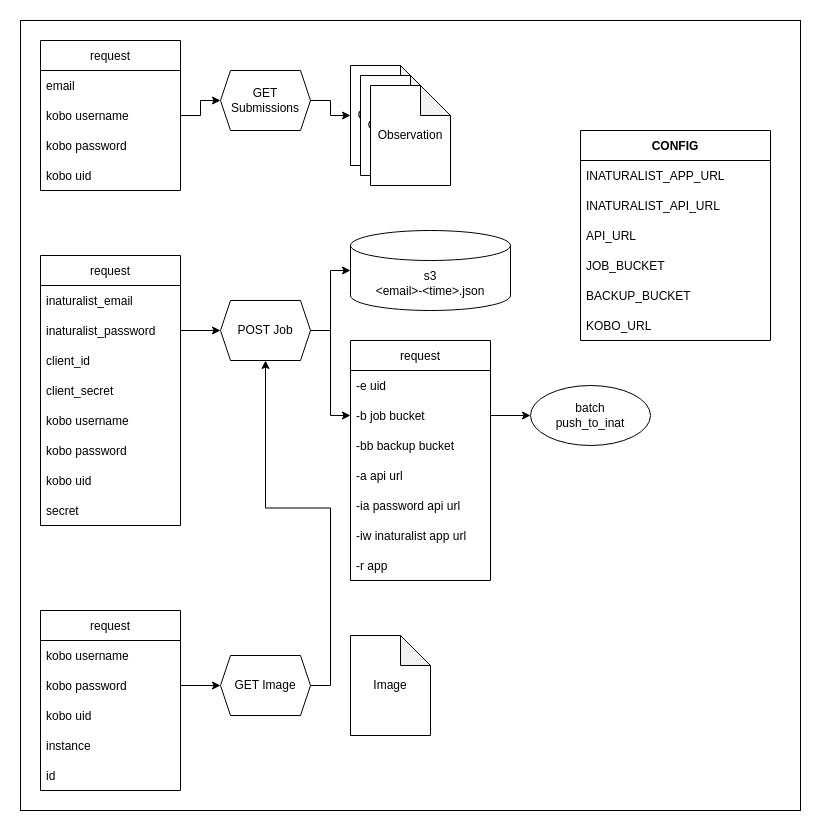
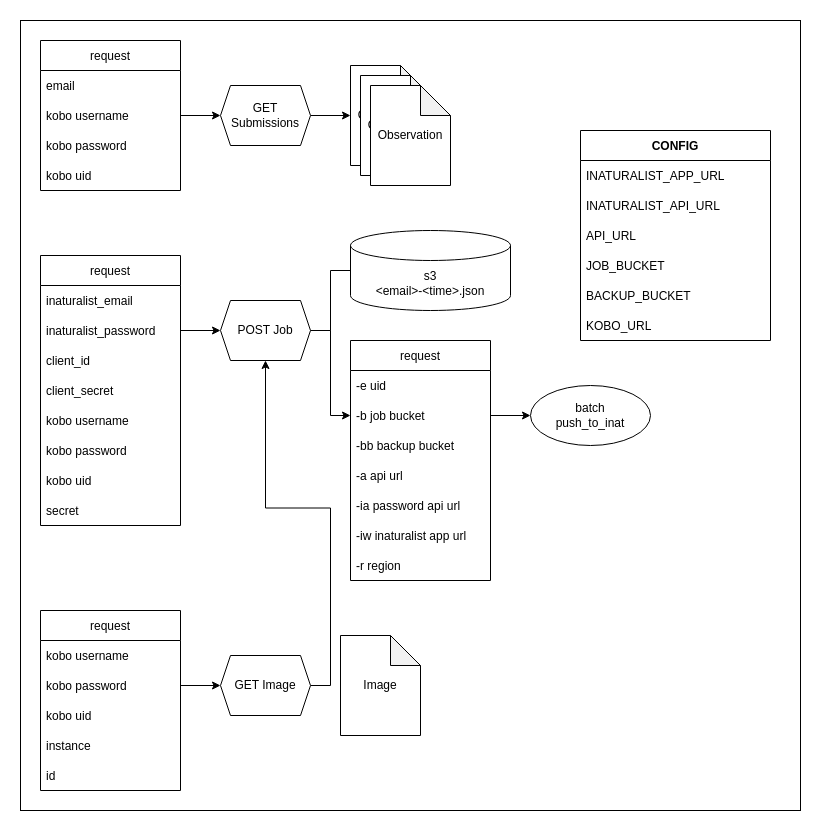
(266, 101) -> (266, 116)
(342, 271) -> (345, 271)
(375, 566) -> (383, 566)
(391, 686) -> (381, 686)
